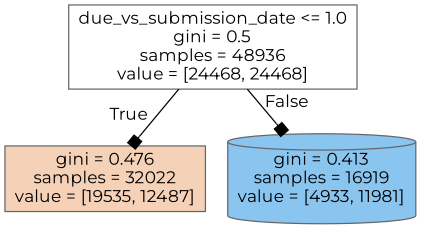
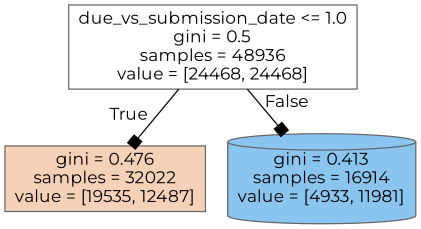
(322, 179) -> (322, 179)
